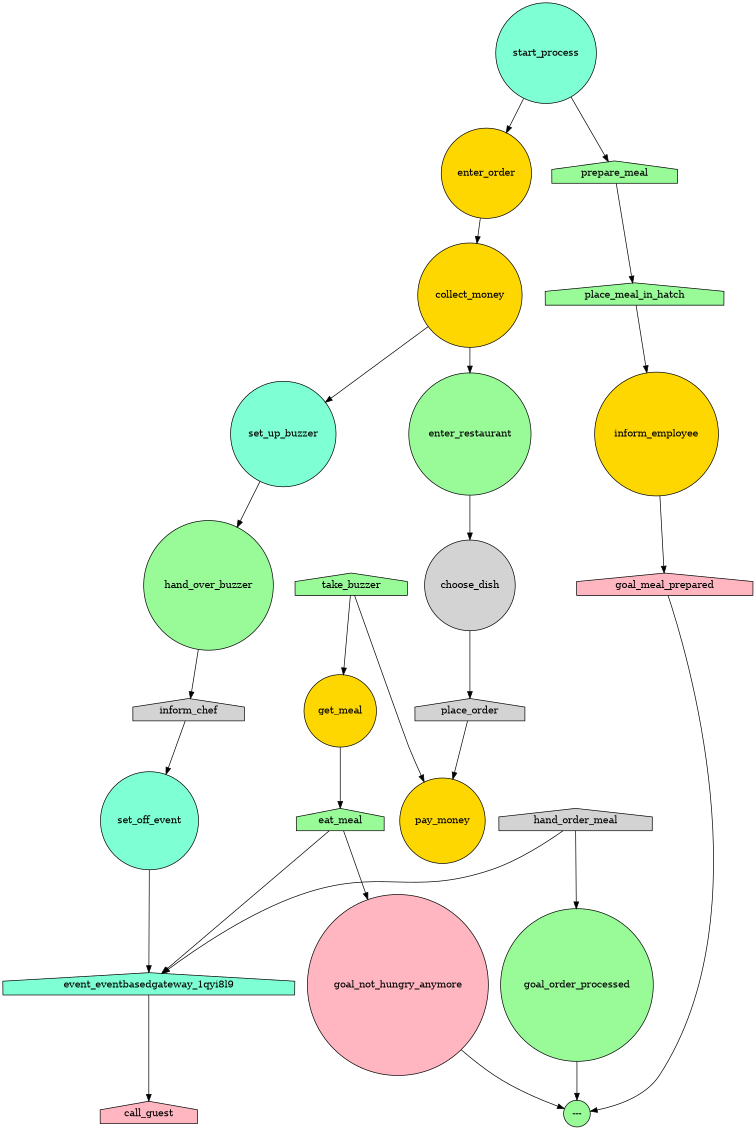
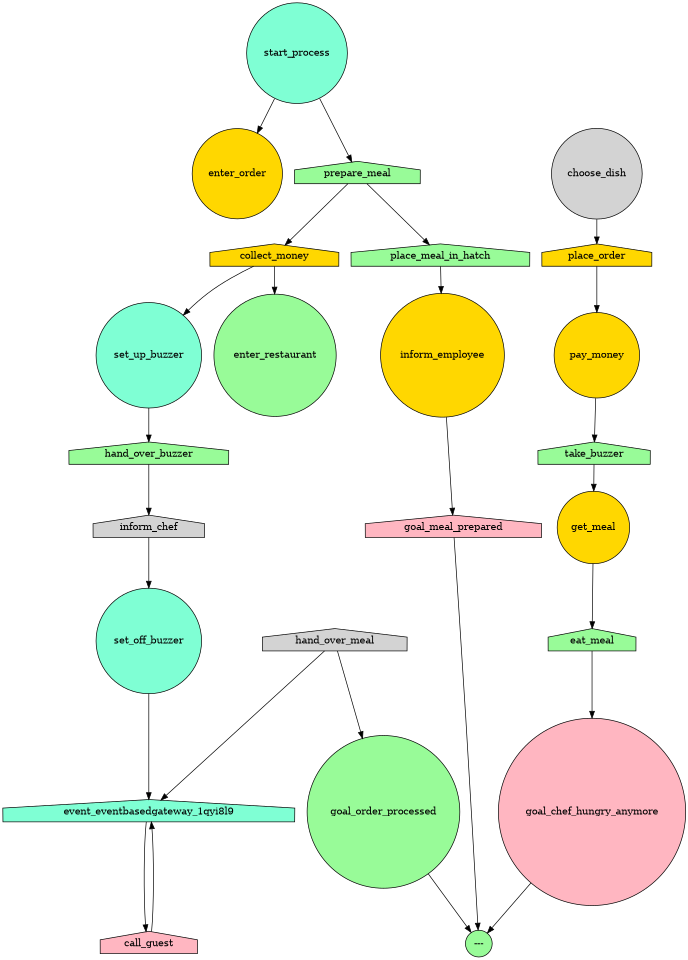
(479, 227) -> (319, 212)
(470, 295) -> (274, 256)
(470, 514) -> none
(209, 585) -> (149, 454)
(387, 686) -> (595, 417)
(470, 711) -> (597, 256)
(149, 821) -> (149, 641)
(576, 821) -> (335, 641)
(248, 900) -> (153, 880)
(398, 985) -> (592, 812)
